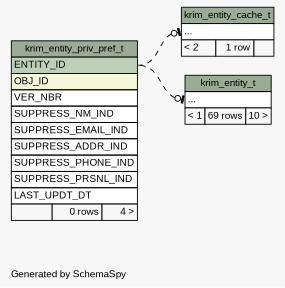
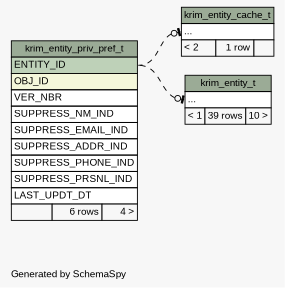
(225, 116) -> (225, 116)
(84, 212) -> (84, 212)
